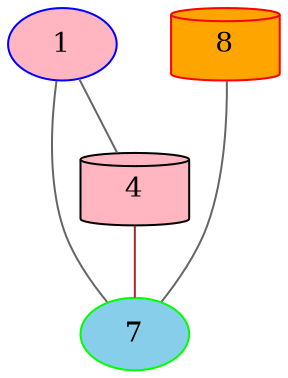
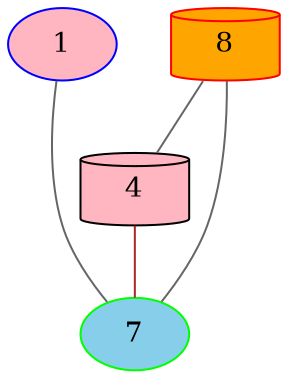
(98, 116) -> (180, 117)
